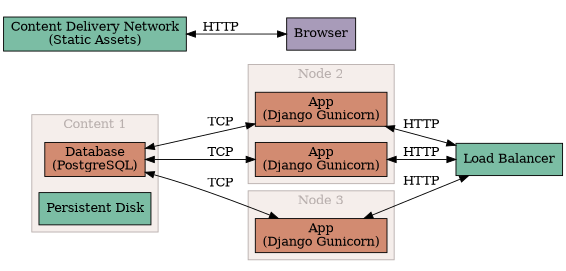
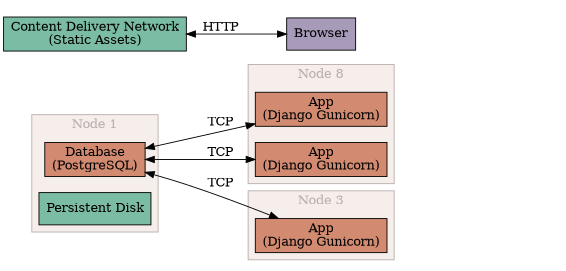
(321, 75) -> (321, 75)
(95, 125) -> (95, 125)
(509, 159) -> none
